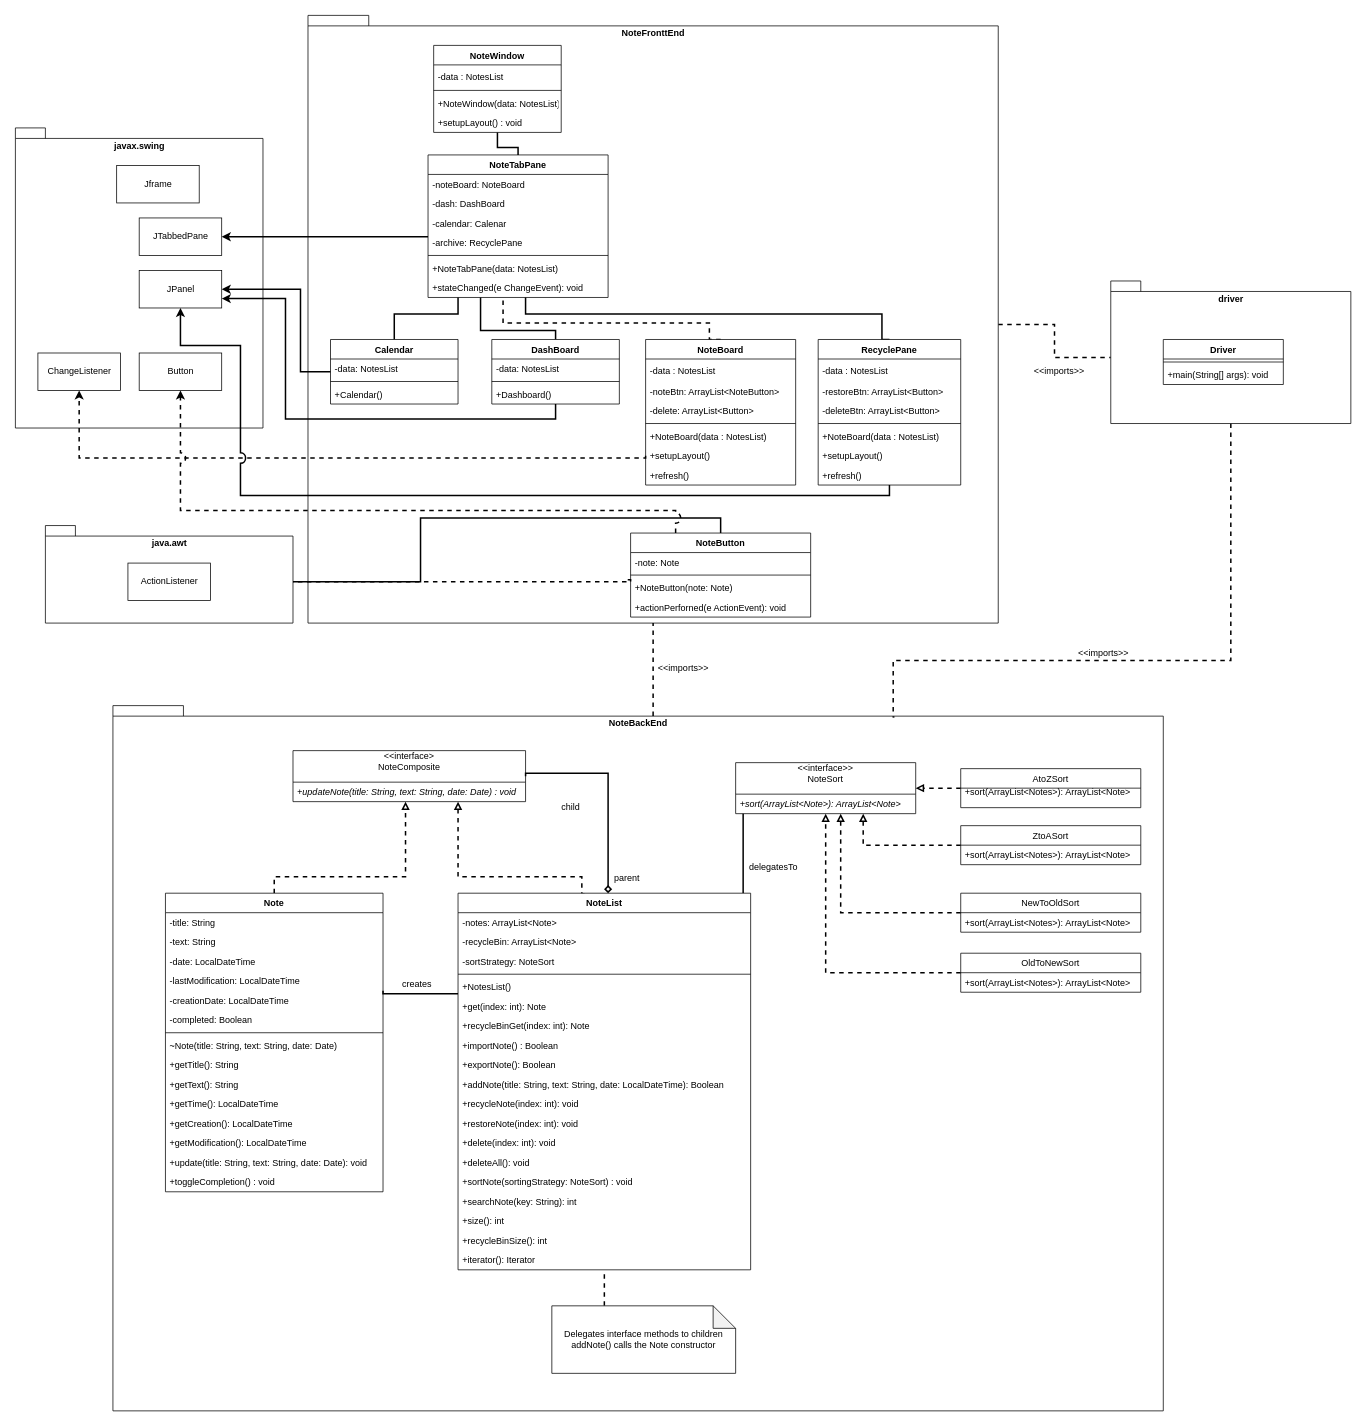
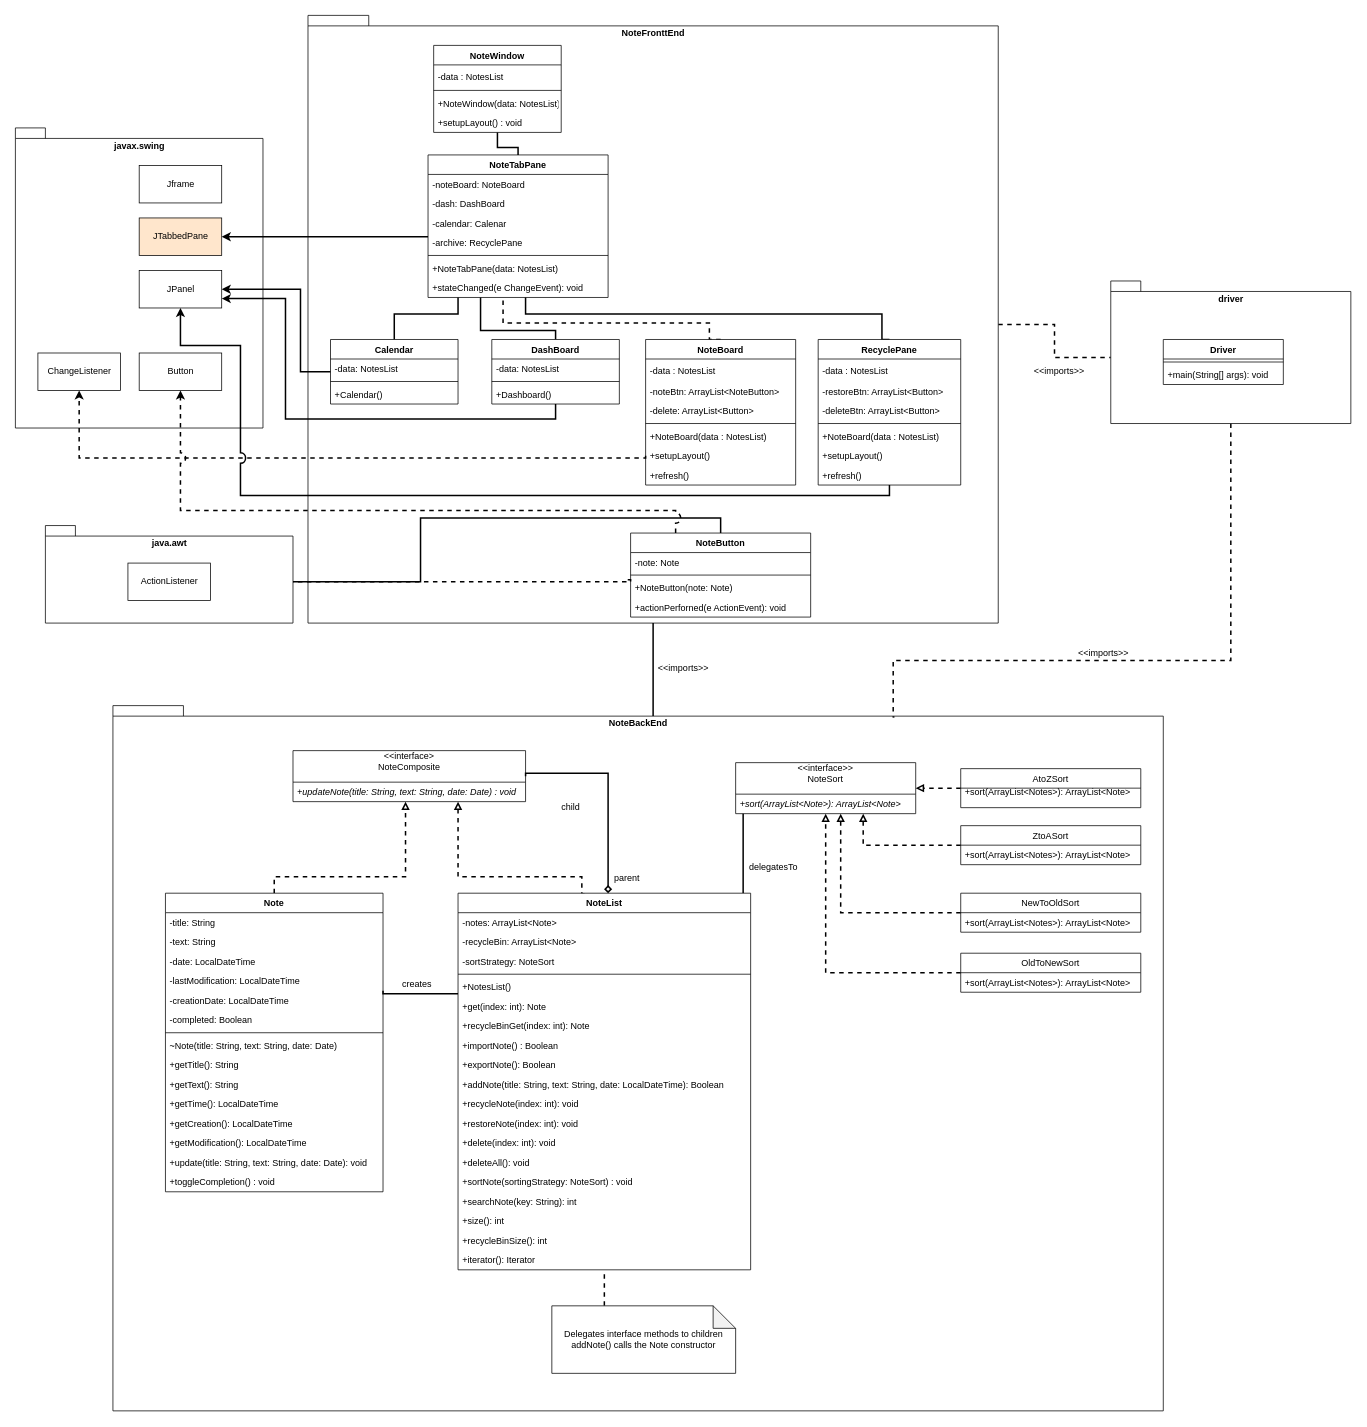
(158, 184) -> (180, 184)
(180, 237) -> (180, 237)
(653, 669) -> (653, 669)
